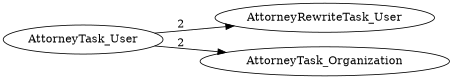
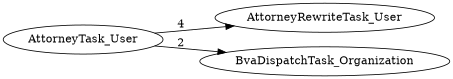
(181, 25) -> (181, 25)
(325, 61) -> (325, 61)
